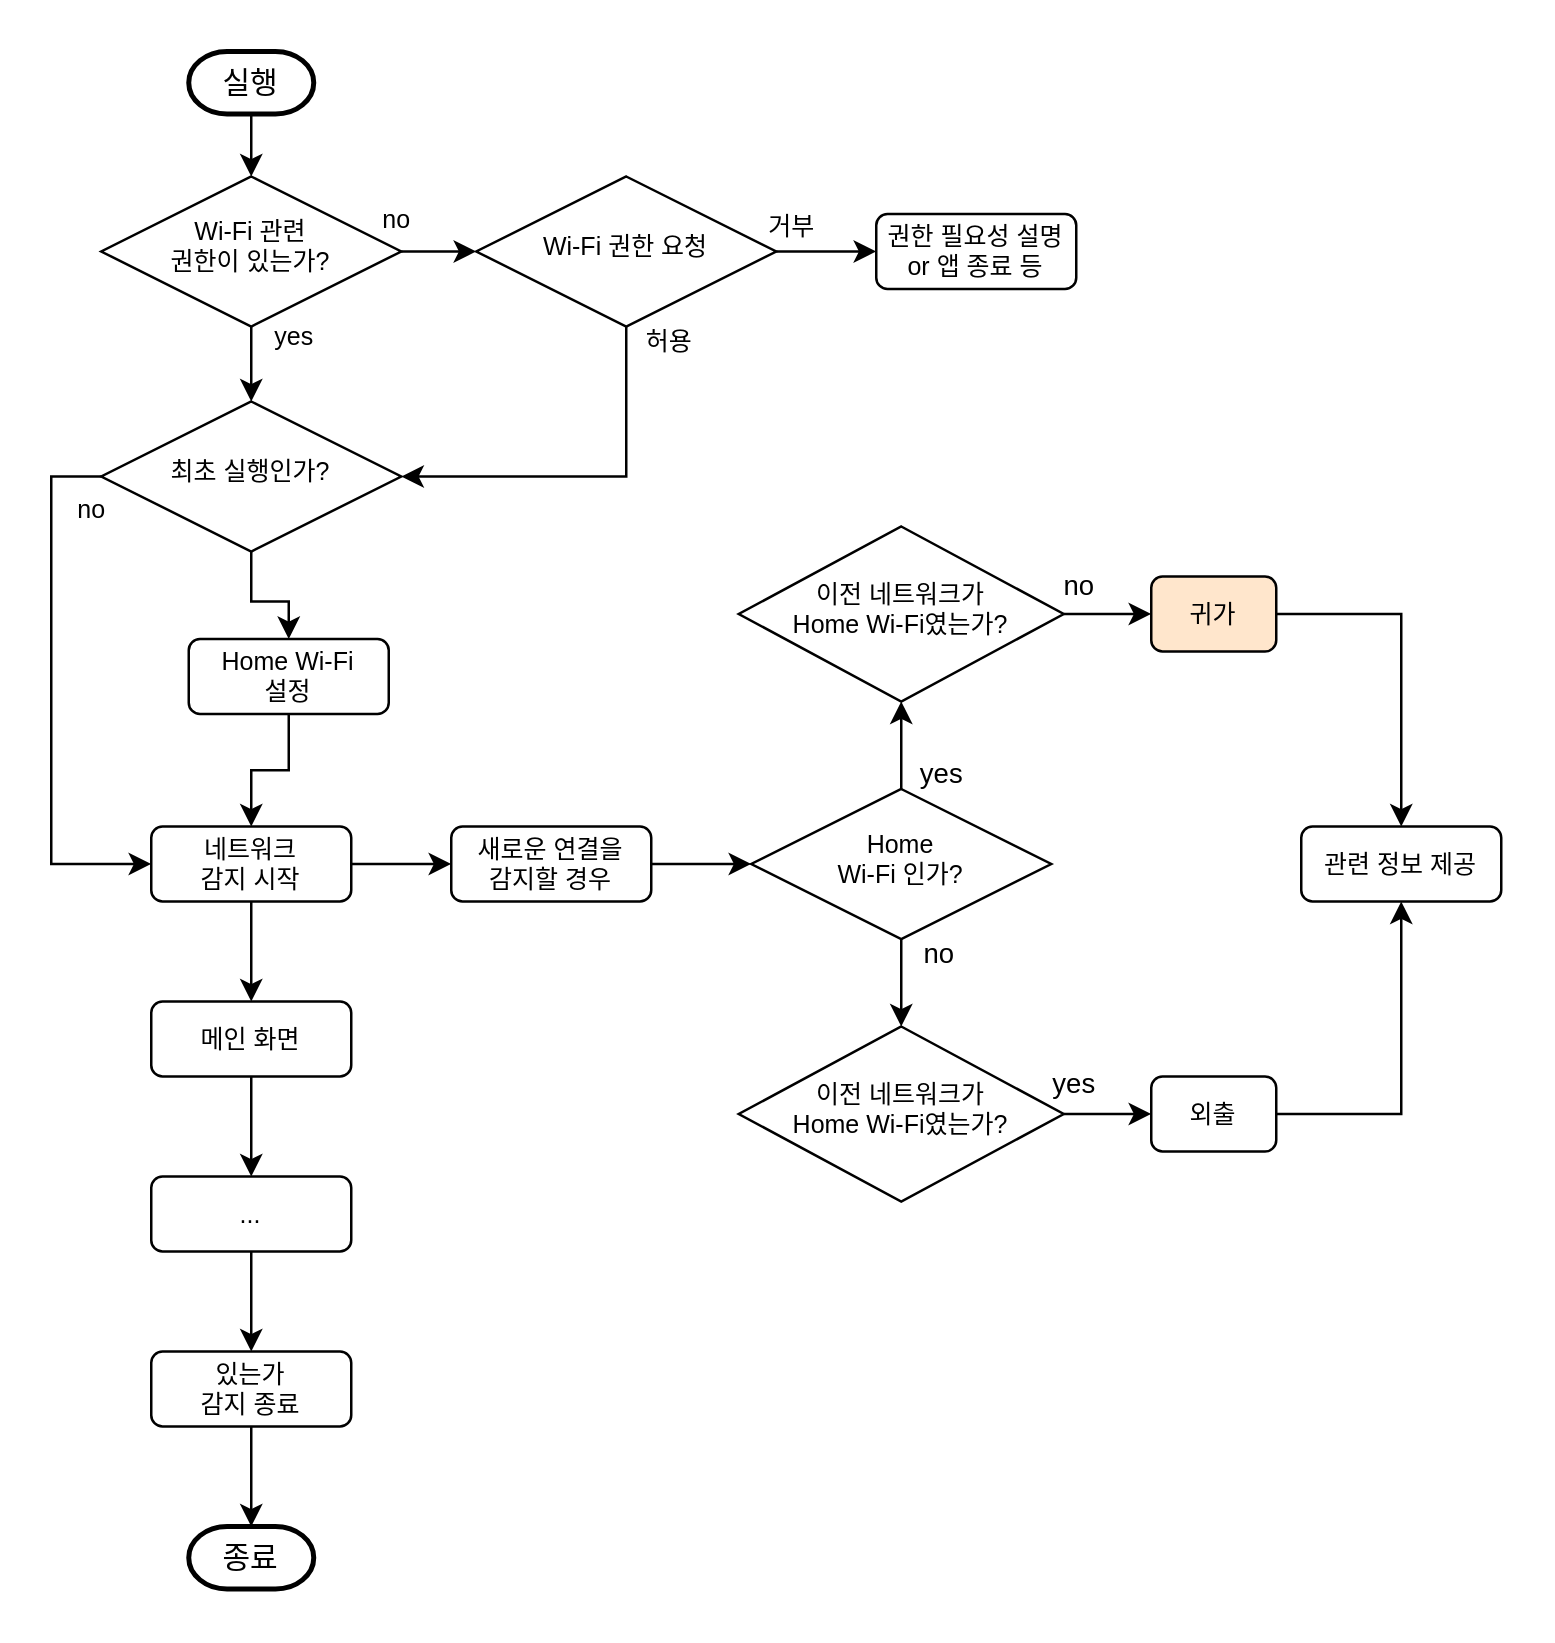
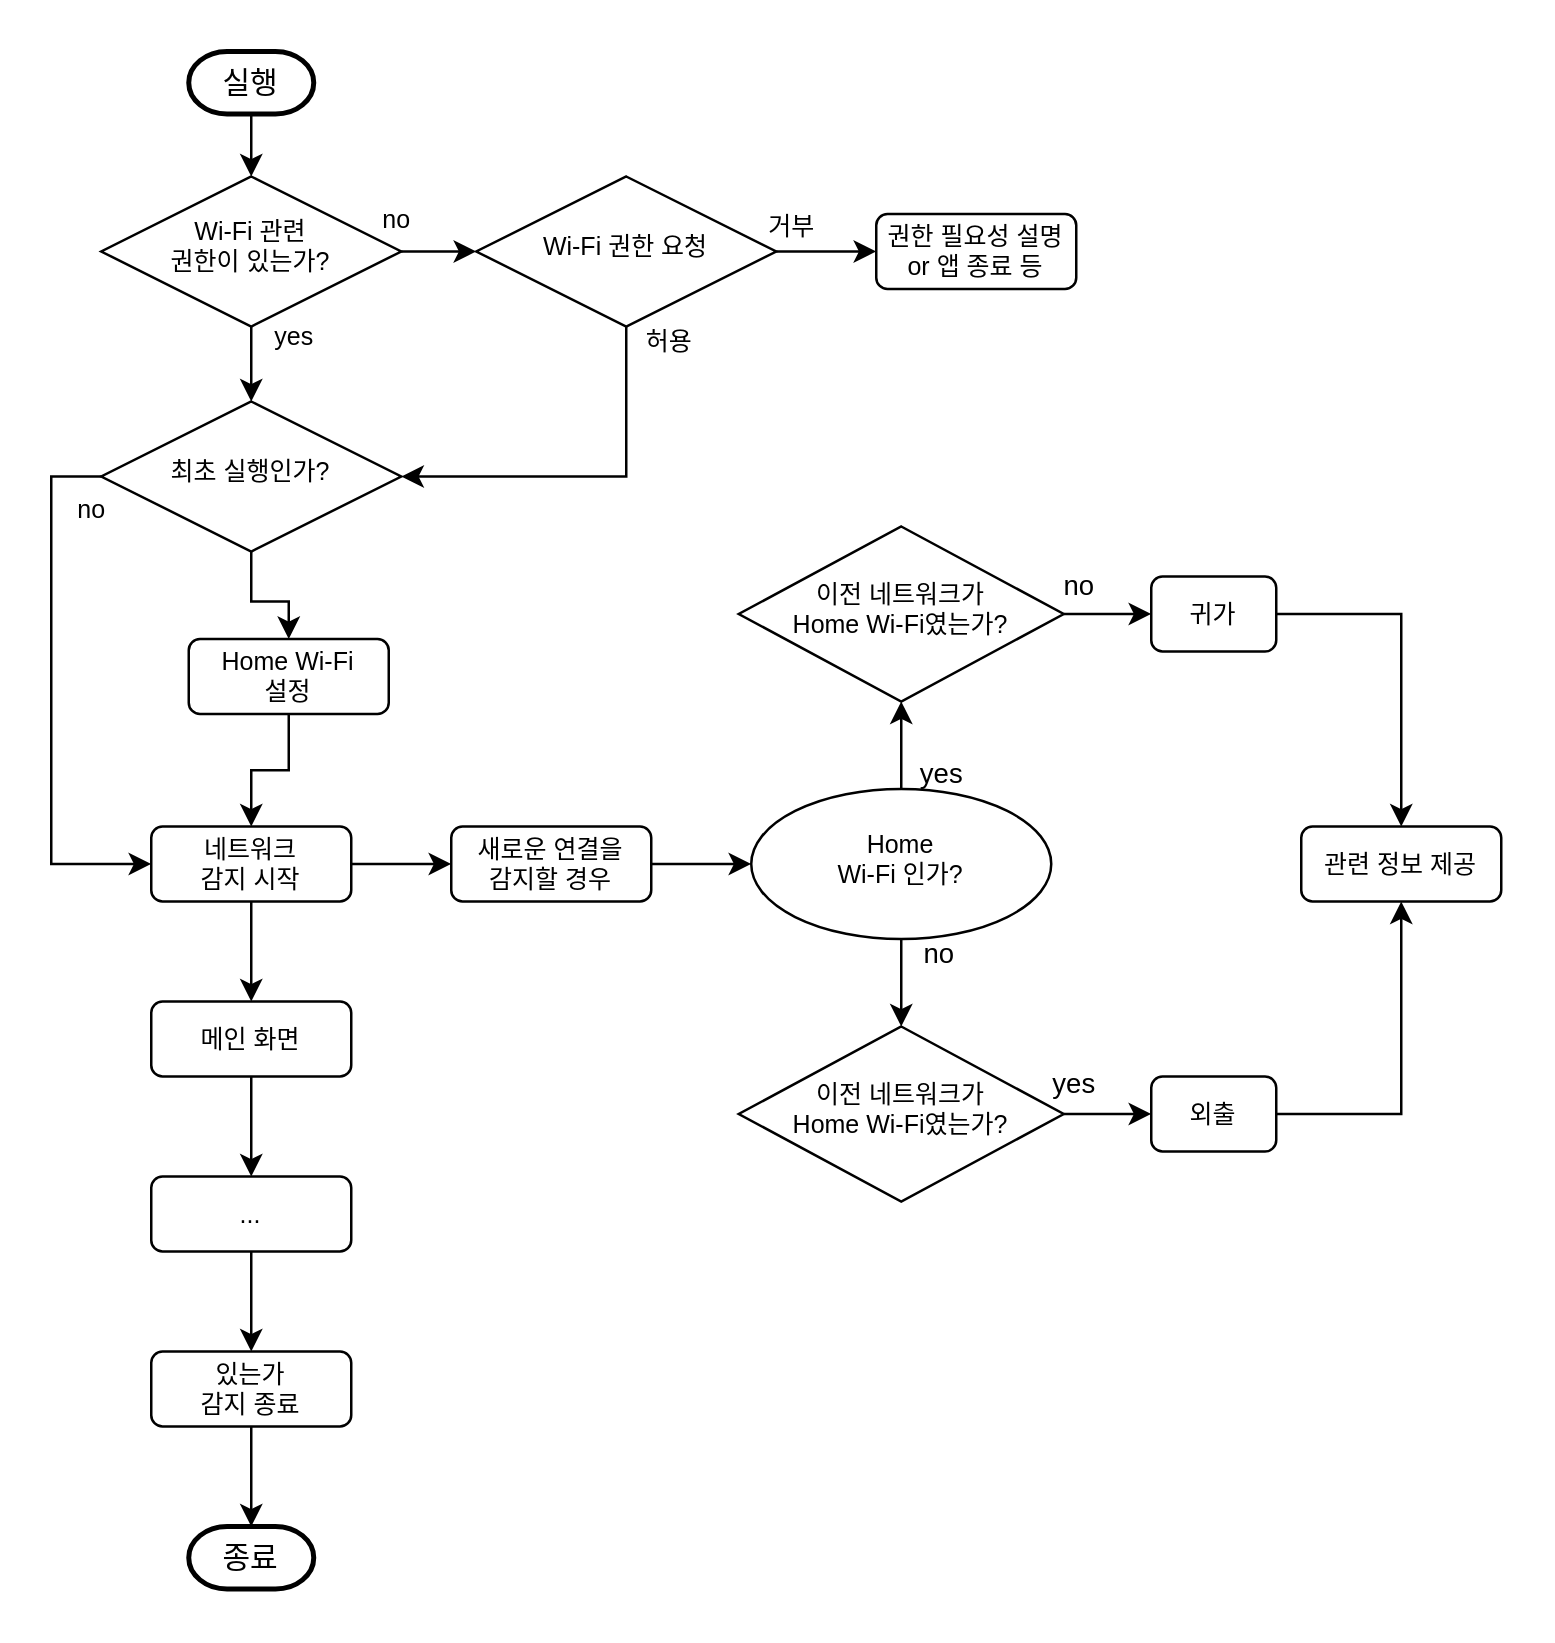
(1214, 614) -> (1214, 614)
(901, 864) -> (901, 864)
